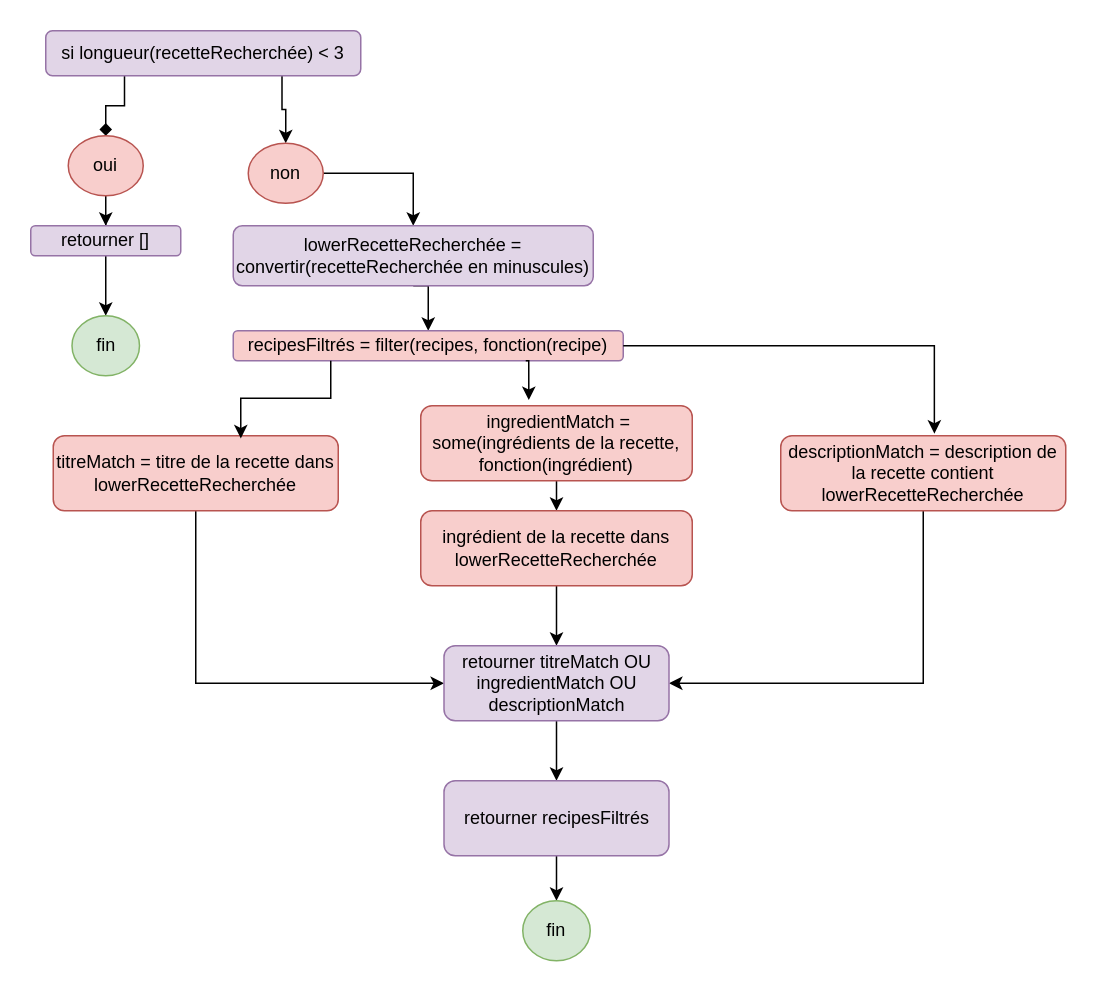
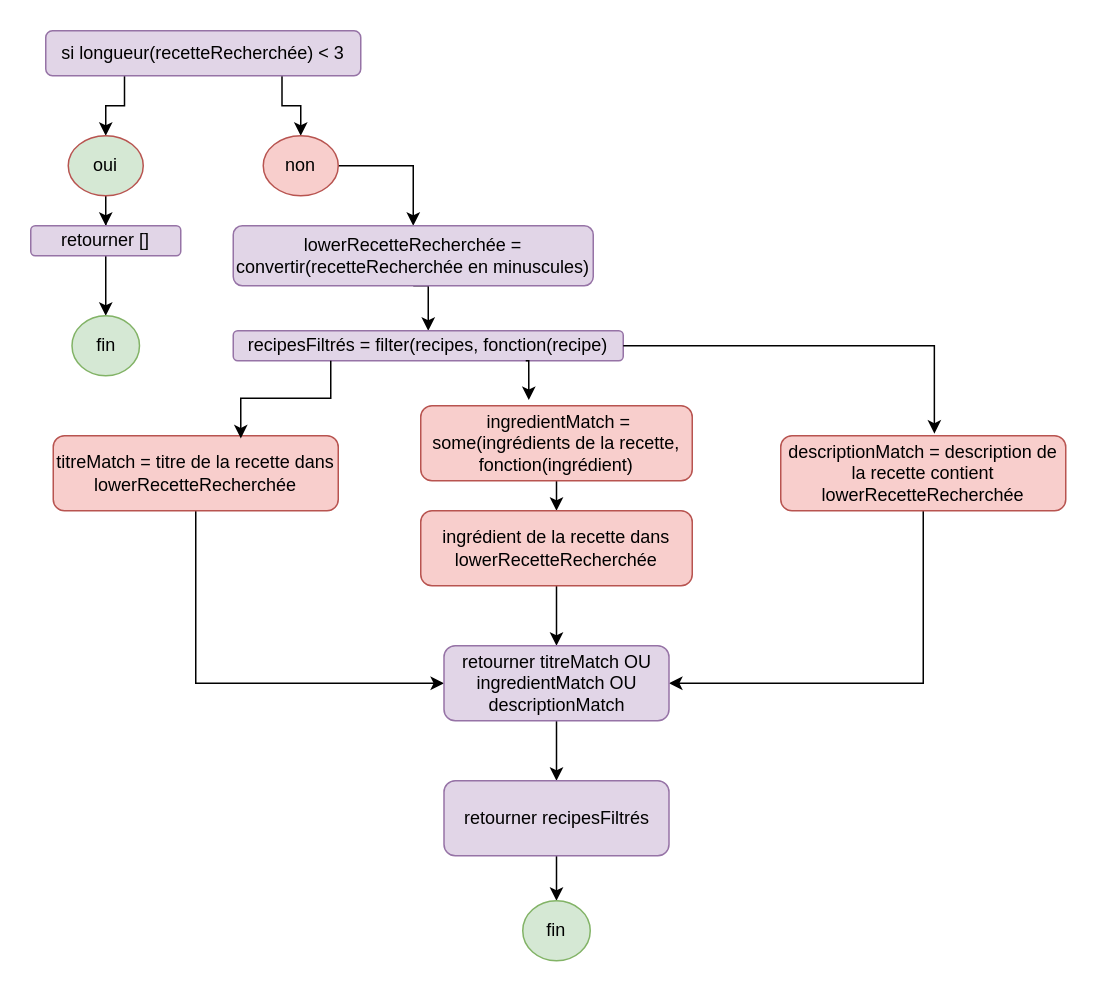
(106, 123) -> (106, 124)
(106, 166) -> (106, 166)
(286, 173) -> (301, 166)
(428, 346) -> (428, 346)
